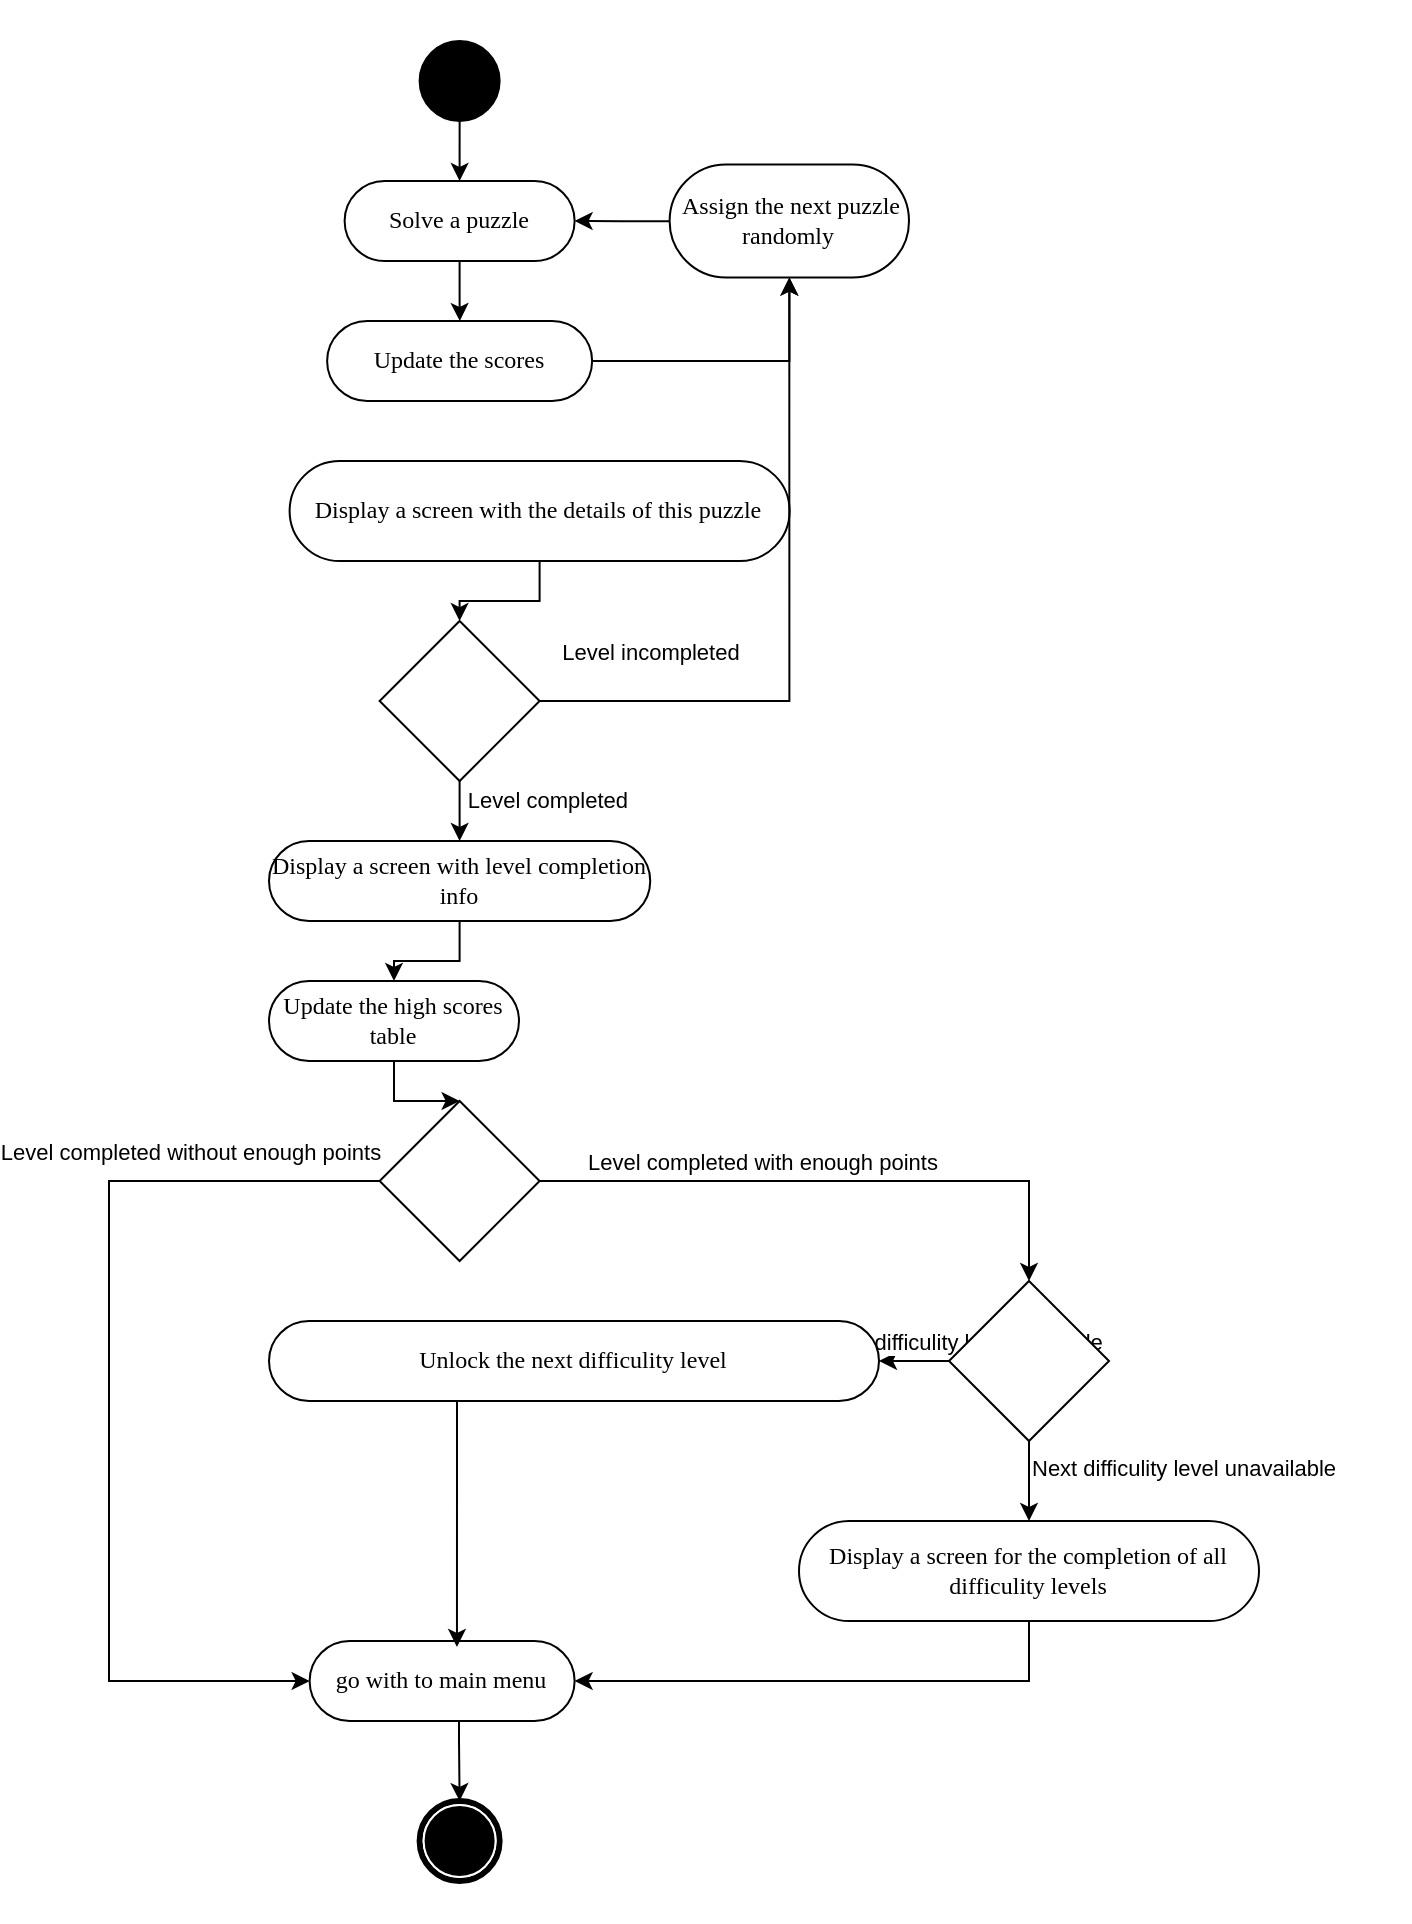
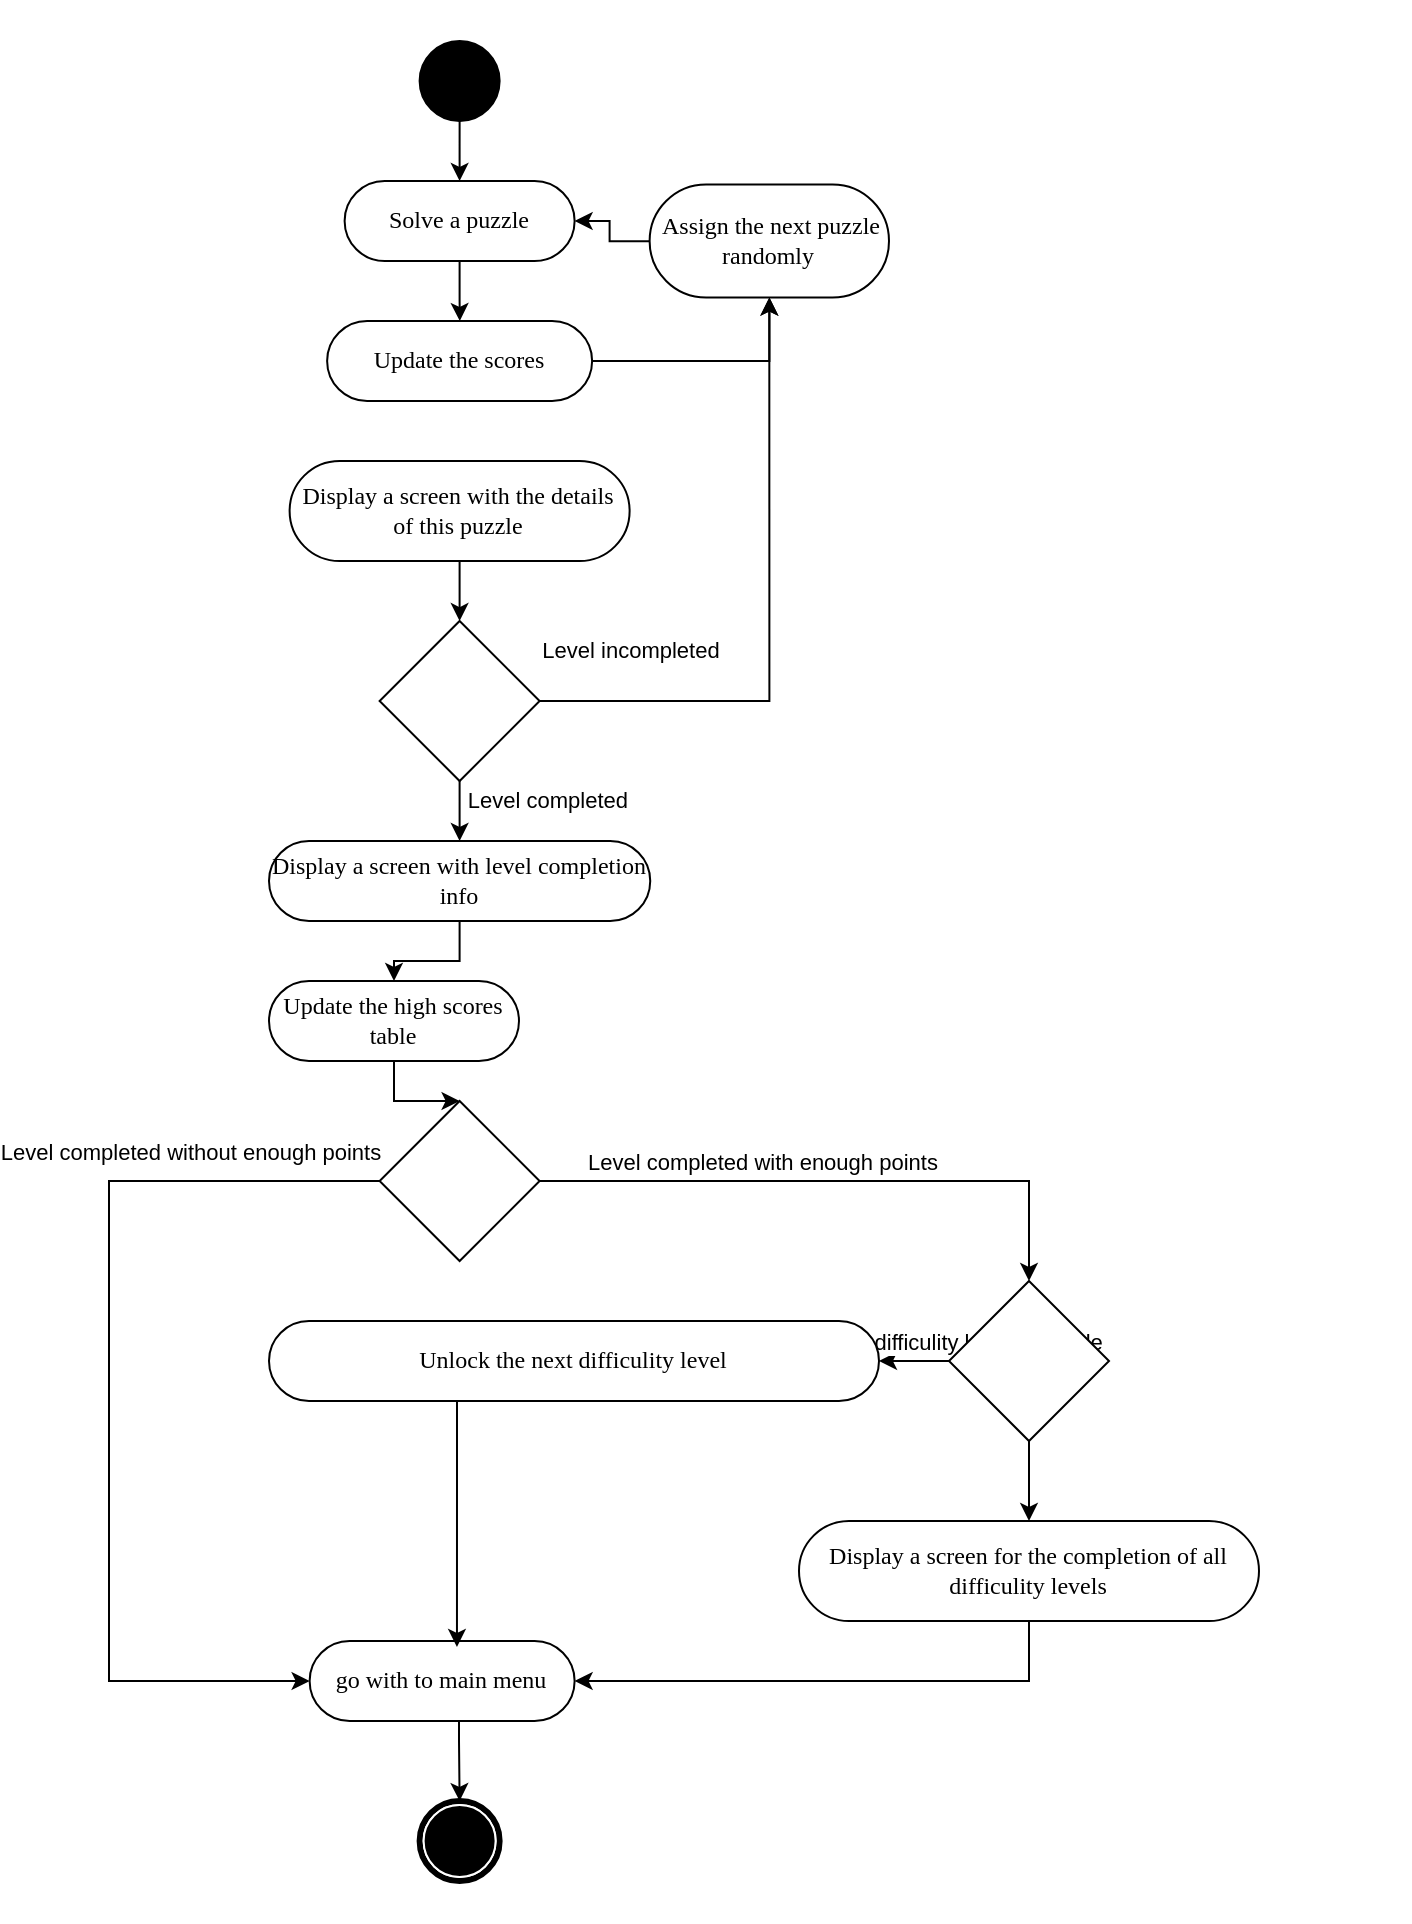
(789, 221) -> (769, 241)
(540, 511) -> (460, 511)
(1199, 1481) -> none
